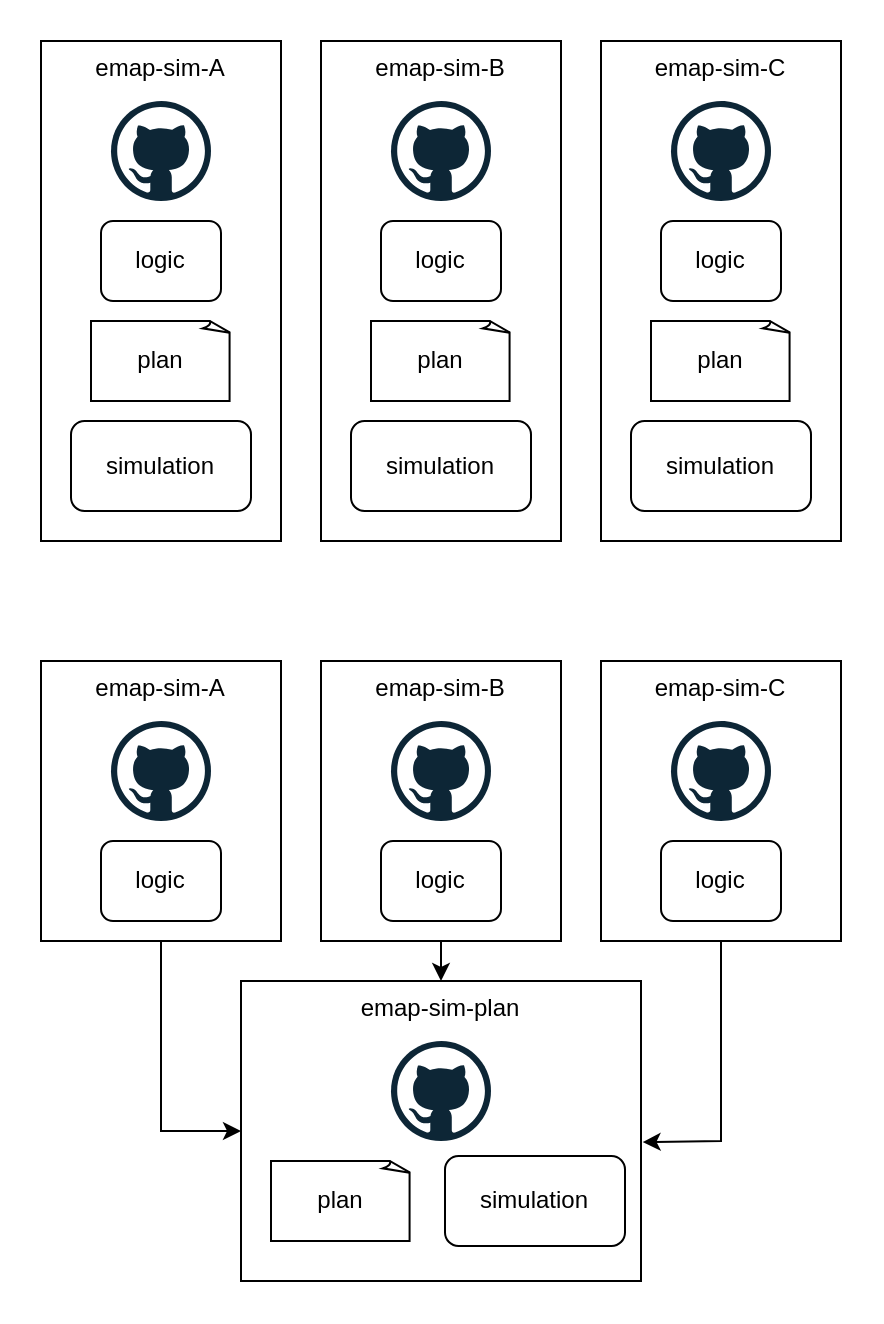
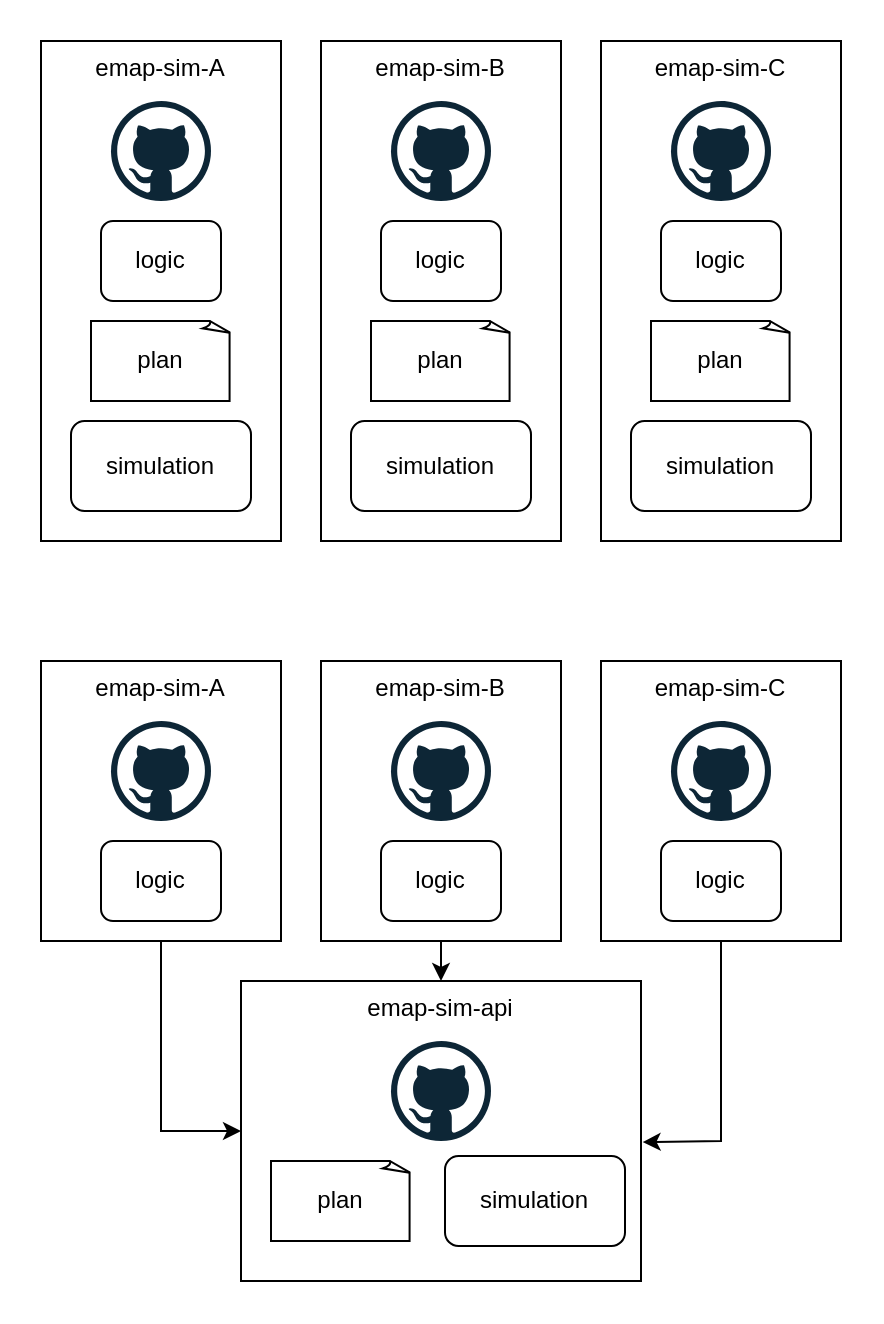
(441, 1009) -> (441, 1009)
